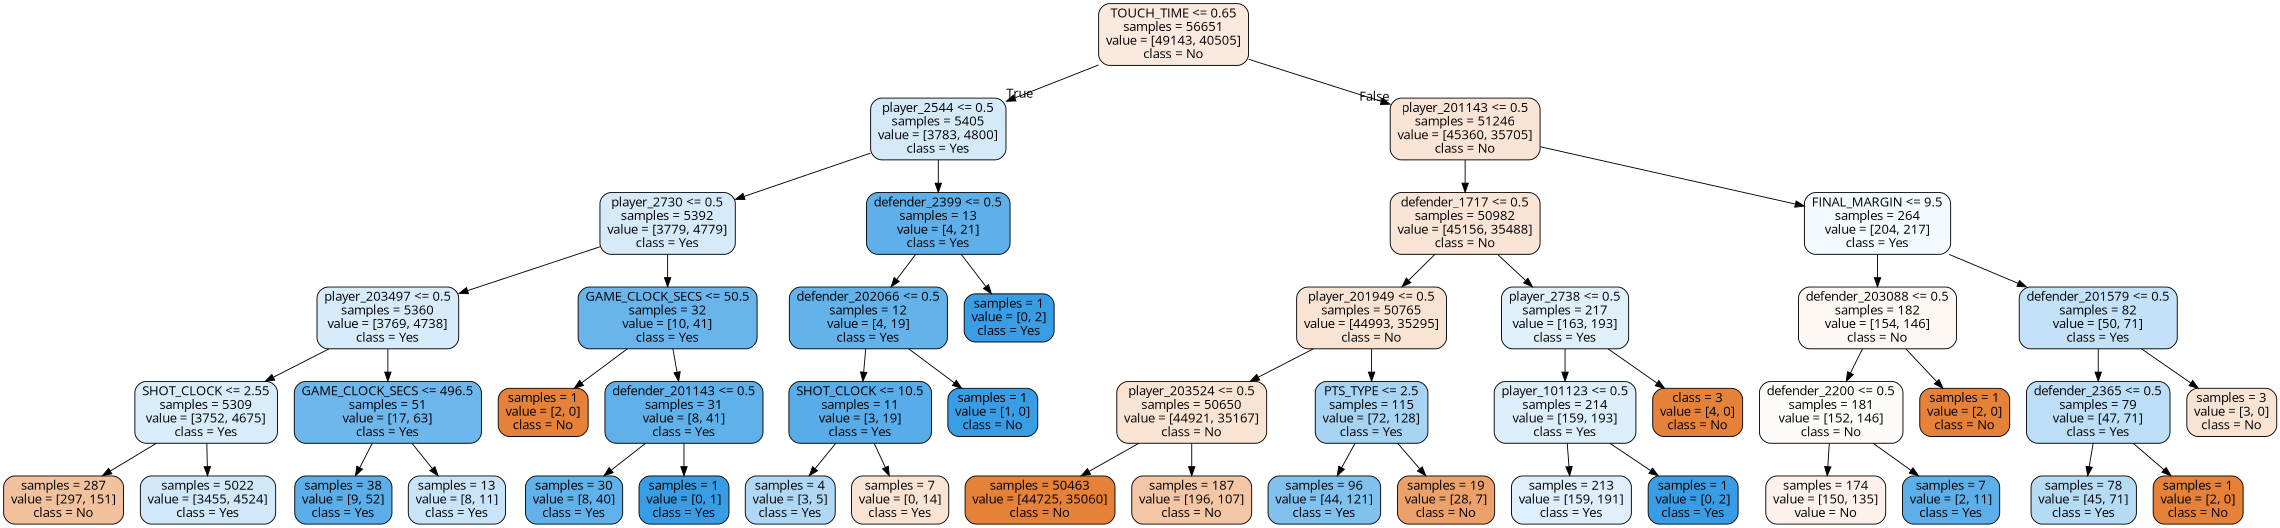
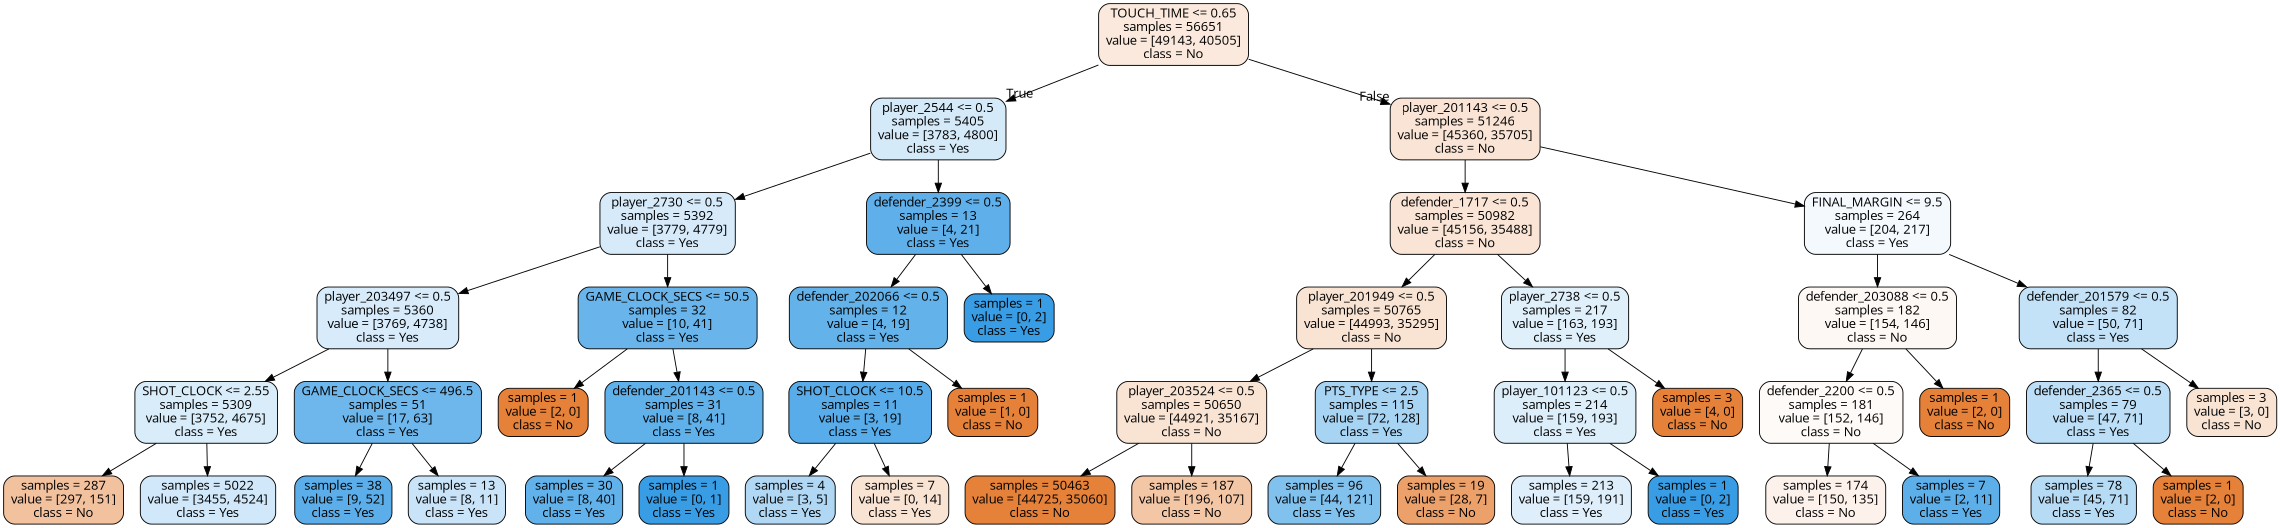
(993, 412) -> (993, 412)
(1698, 412) -> (1698, 412)
(1826, 500) -> (1826, 500)
